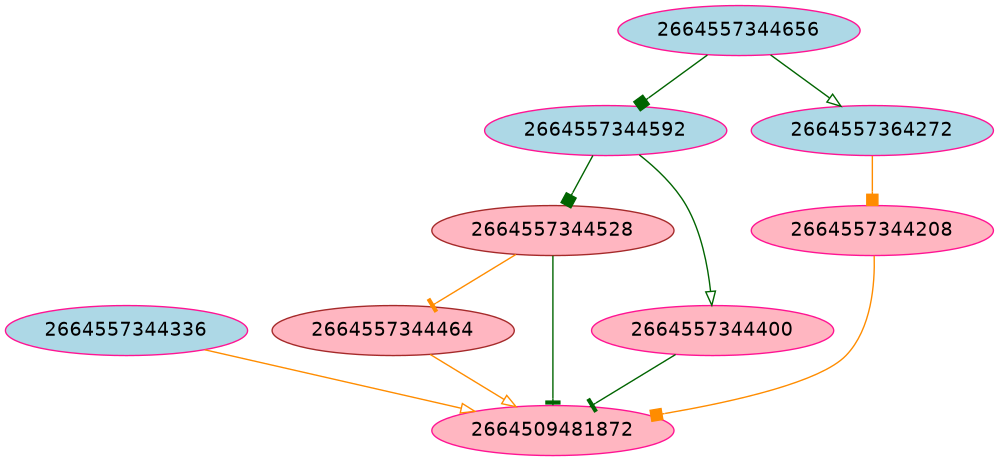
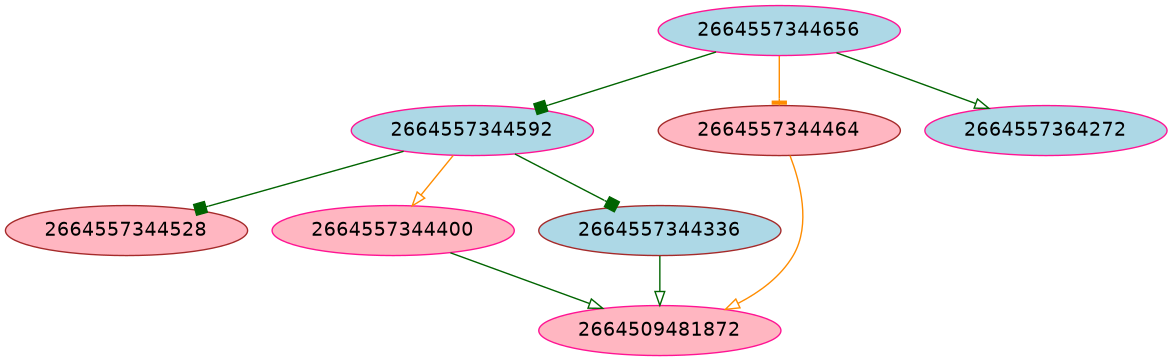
none -> (560, 177)
(691, 215) -> (437, 175)
(872, 231) -> none
(476, 279) -> (779, 77)
(553, 327) -> none
(127, 331) -> (660, 231)
(333, 379) -> (660, 274)
(636, 379) -> (520, 278)
